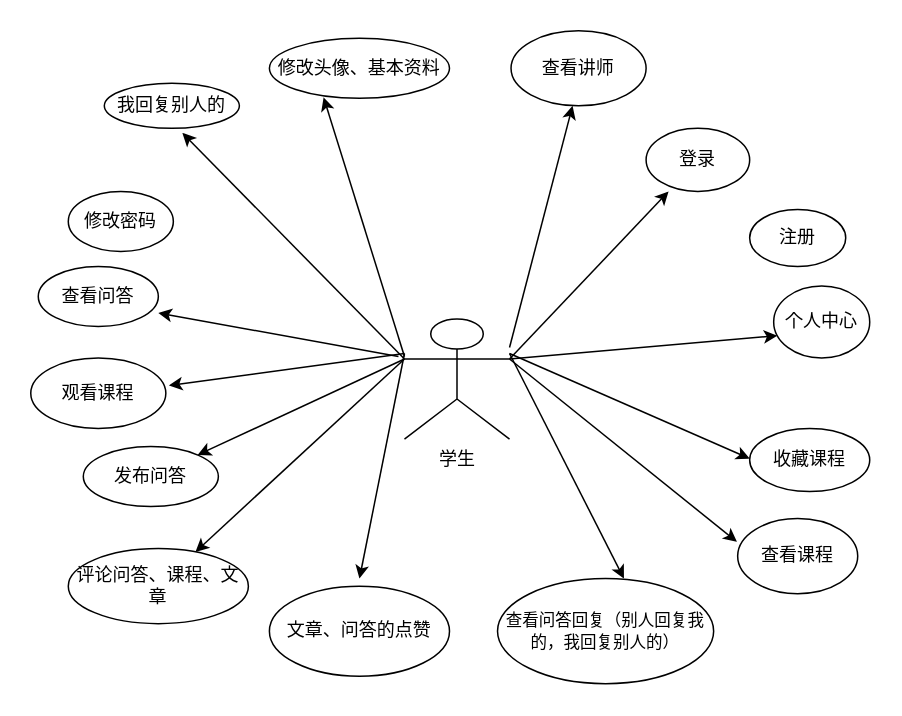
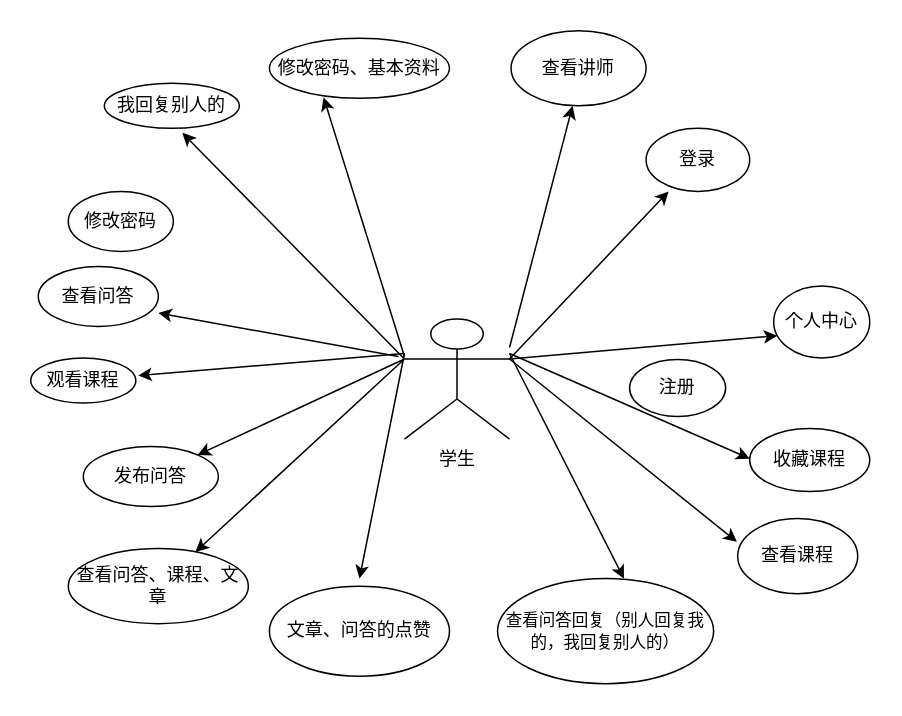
(359, 68) -> (359, 68)
(797, 238) -> (677, 388)
(98, 393) -> (83, 380)
(158, 586) -> (158, 586)
